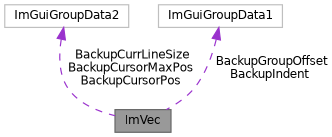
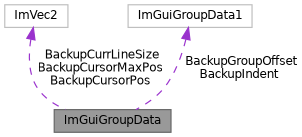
(67, 16) -> (36, 16)
(143, 121) -> (113, 121)
